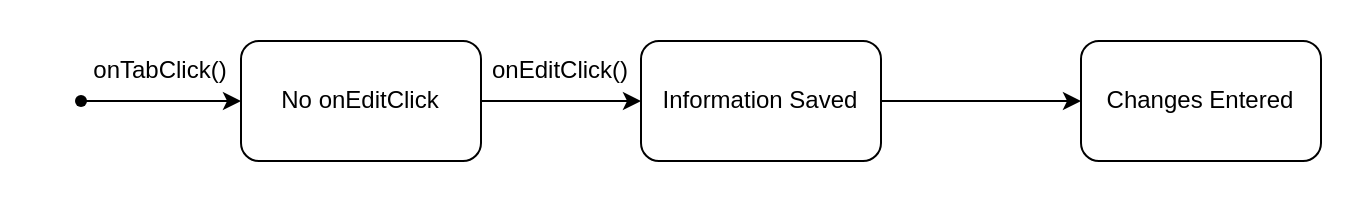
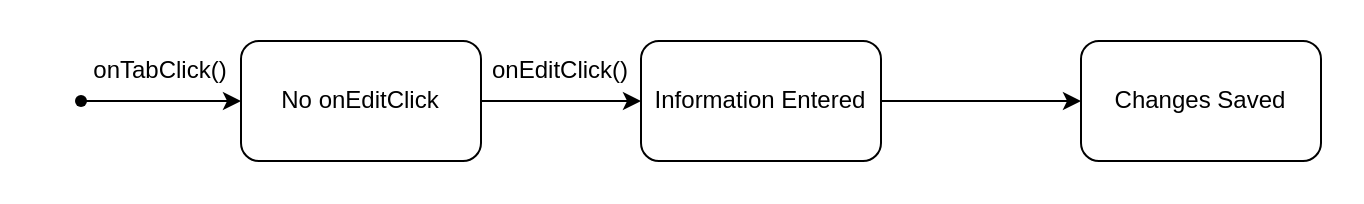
(761, 101) -> (761, 101)
(1201, 101) -> (1201, 101)
